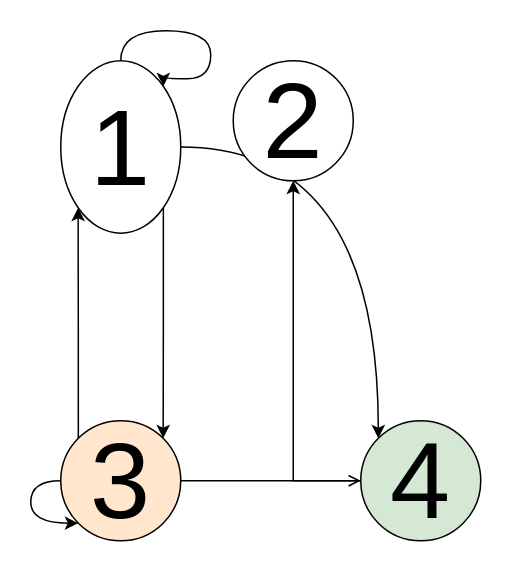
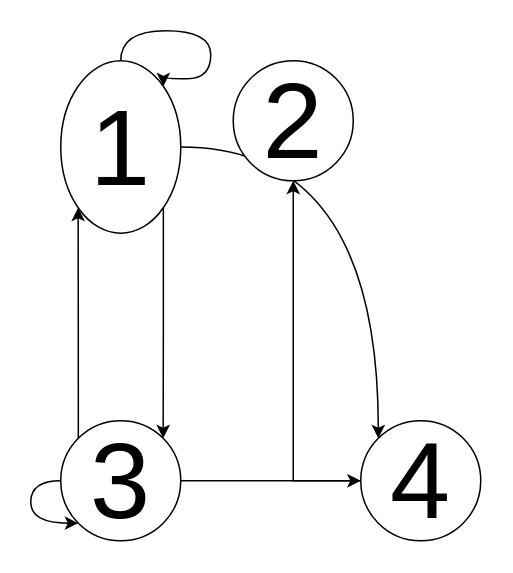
(121, 481) -> (121, 481)
(181, 481) -> (181, 481)
(421, 481) -> (421, 481)
